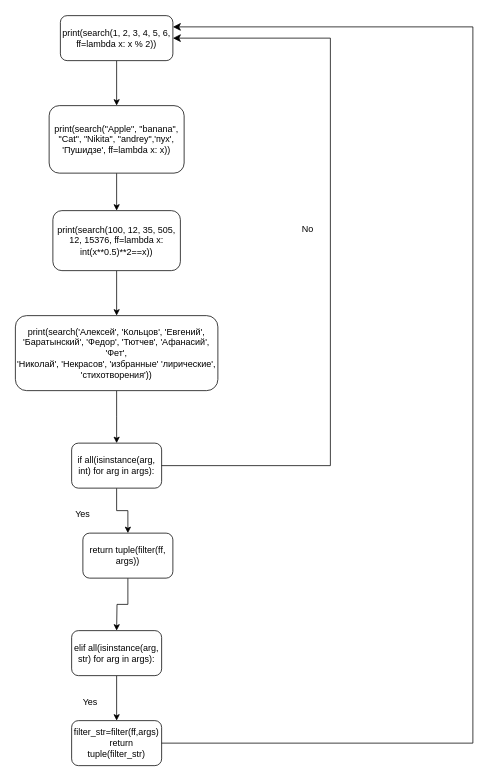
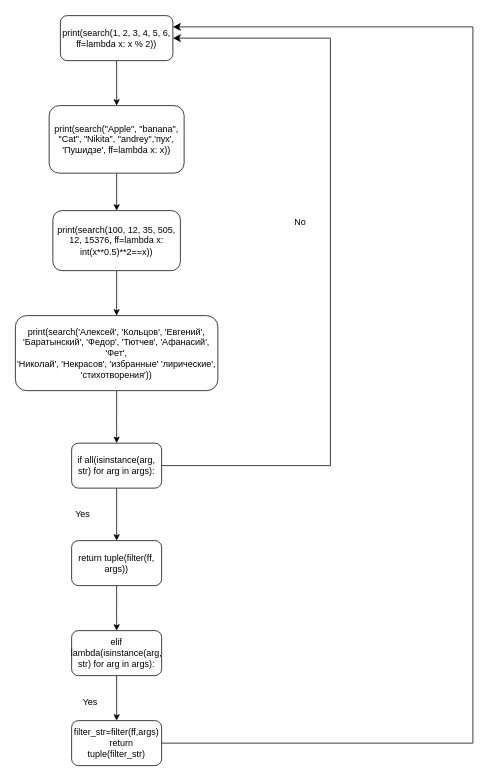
(308, 229) -> (300, 222)
(117, 465) -> (117, 465)
(128, 555) -> (117, 563)
(117, 653) -> (117, 653)
